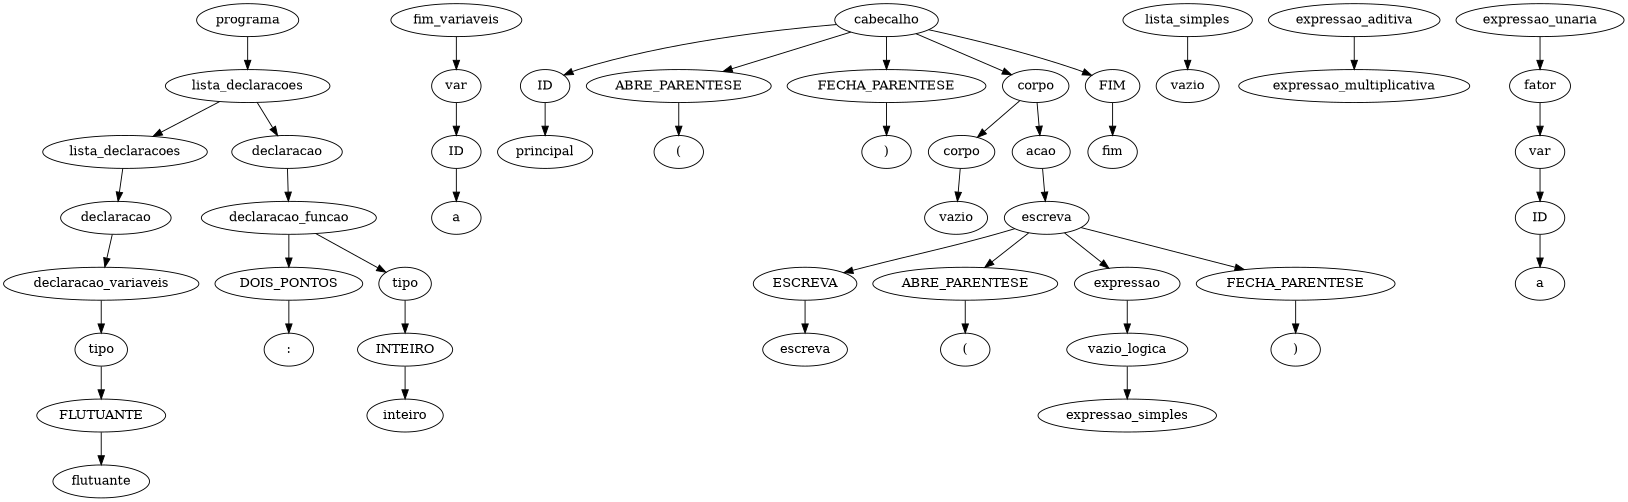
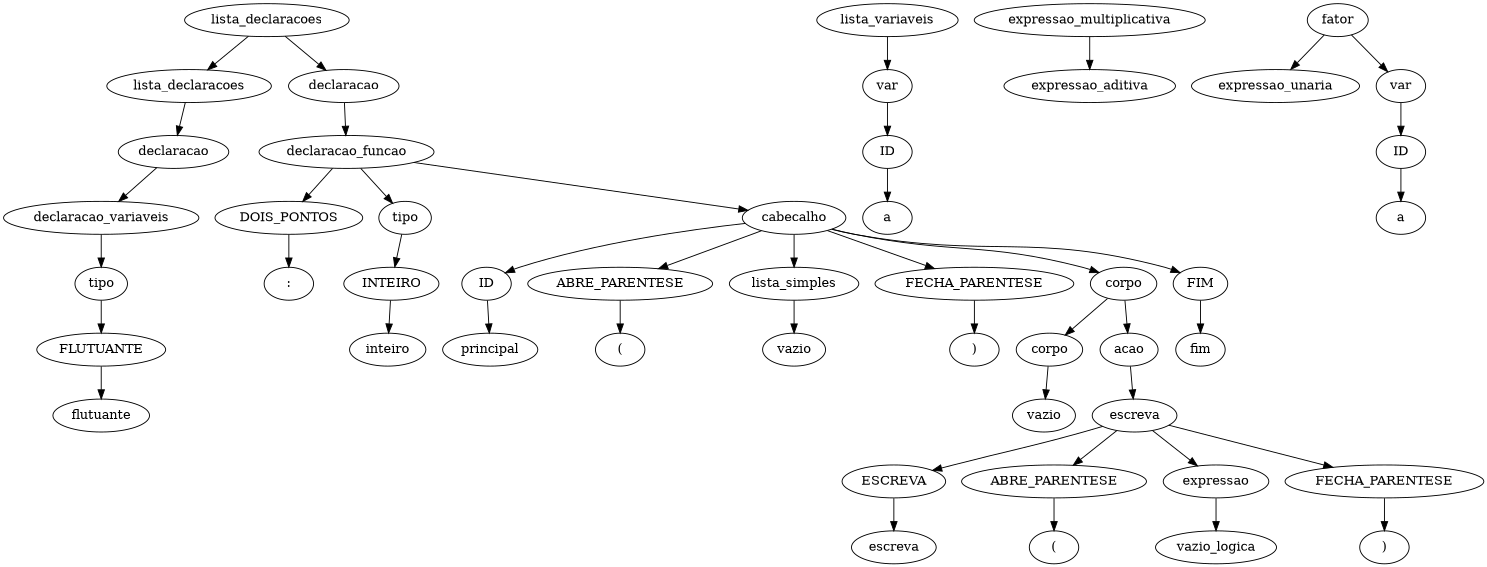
(248, 20) -> none
(456, 20) -> (887, 20)
(1354, 49) -> (1090, 49)
(1540, 49) -> (1311, 49)
none -> (576, 186)
none -> (794, 246)
(1127, 416) -> none
